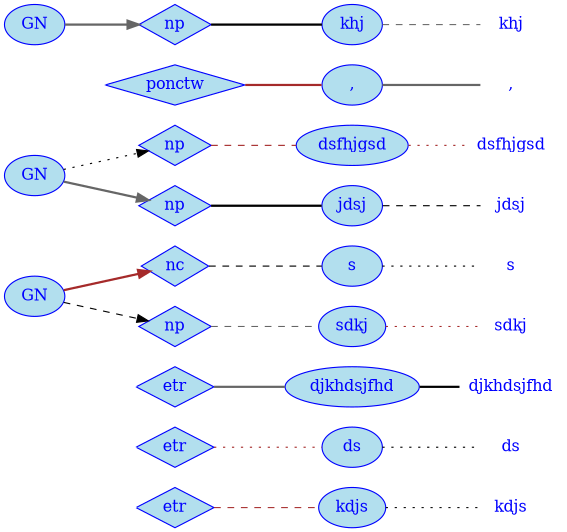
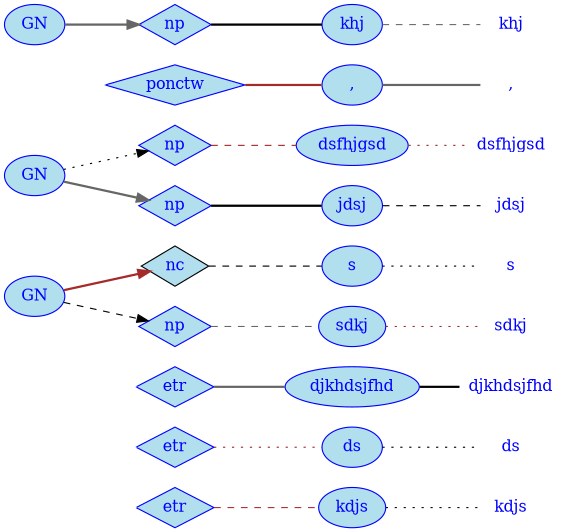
(175, 266) -> (175, 266)
